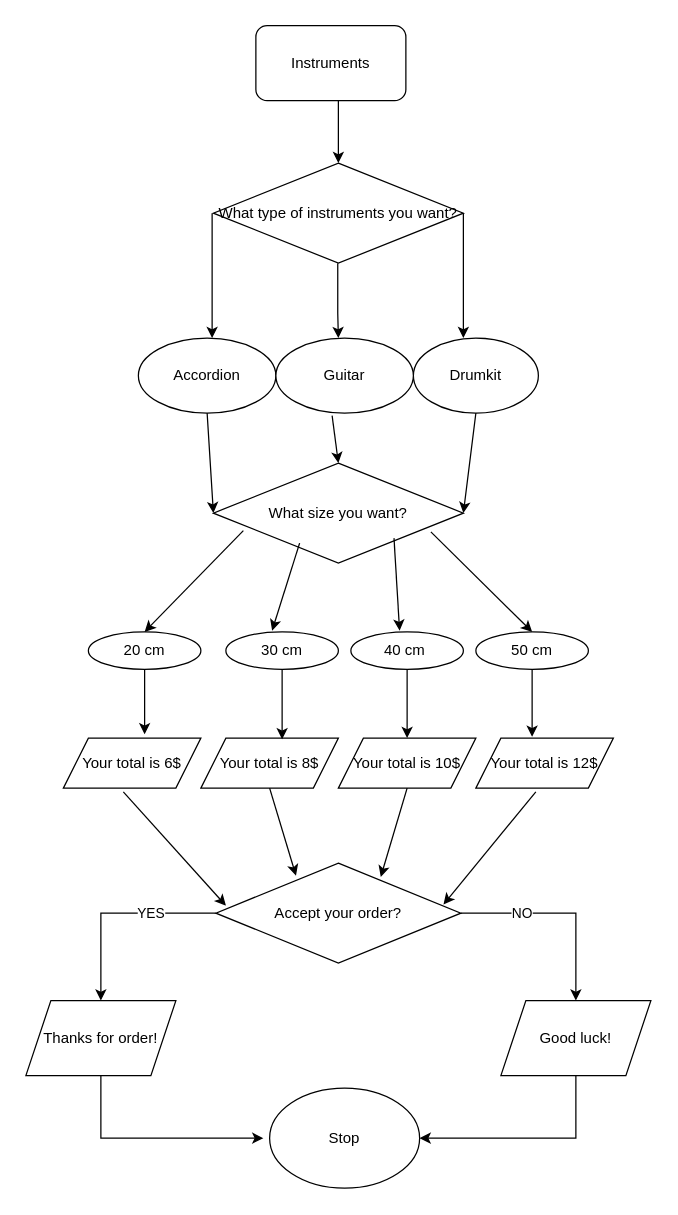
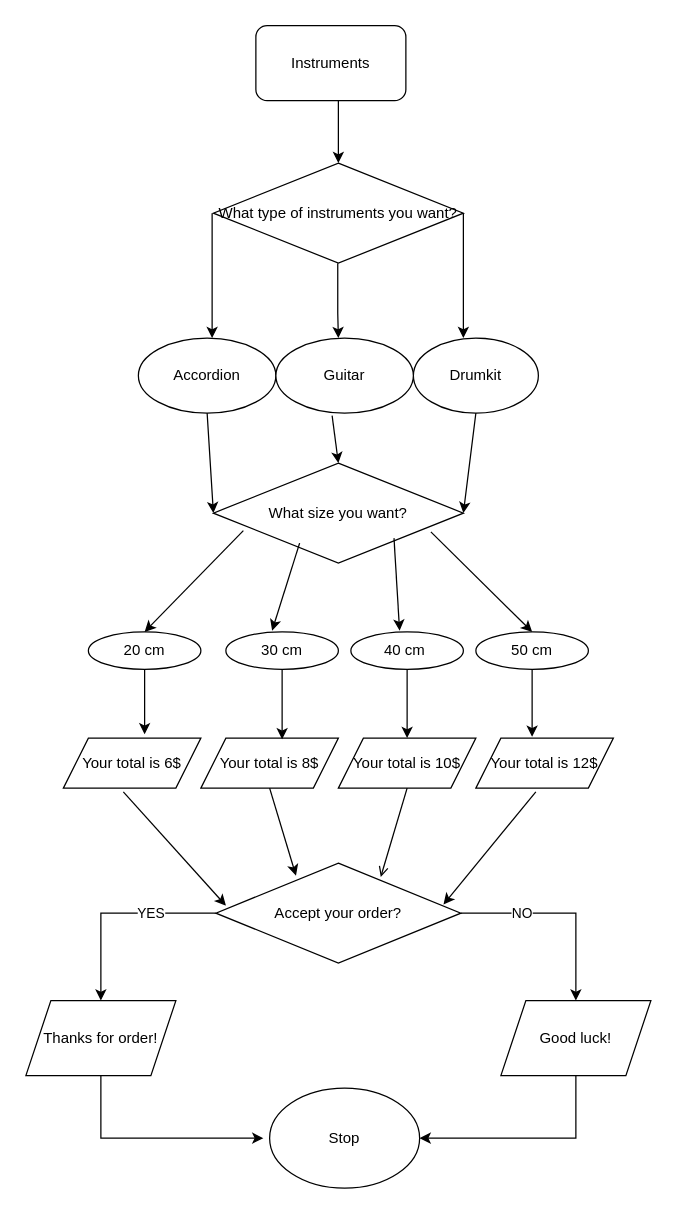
(383, 867) -> (383, 869)
